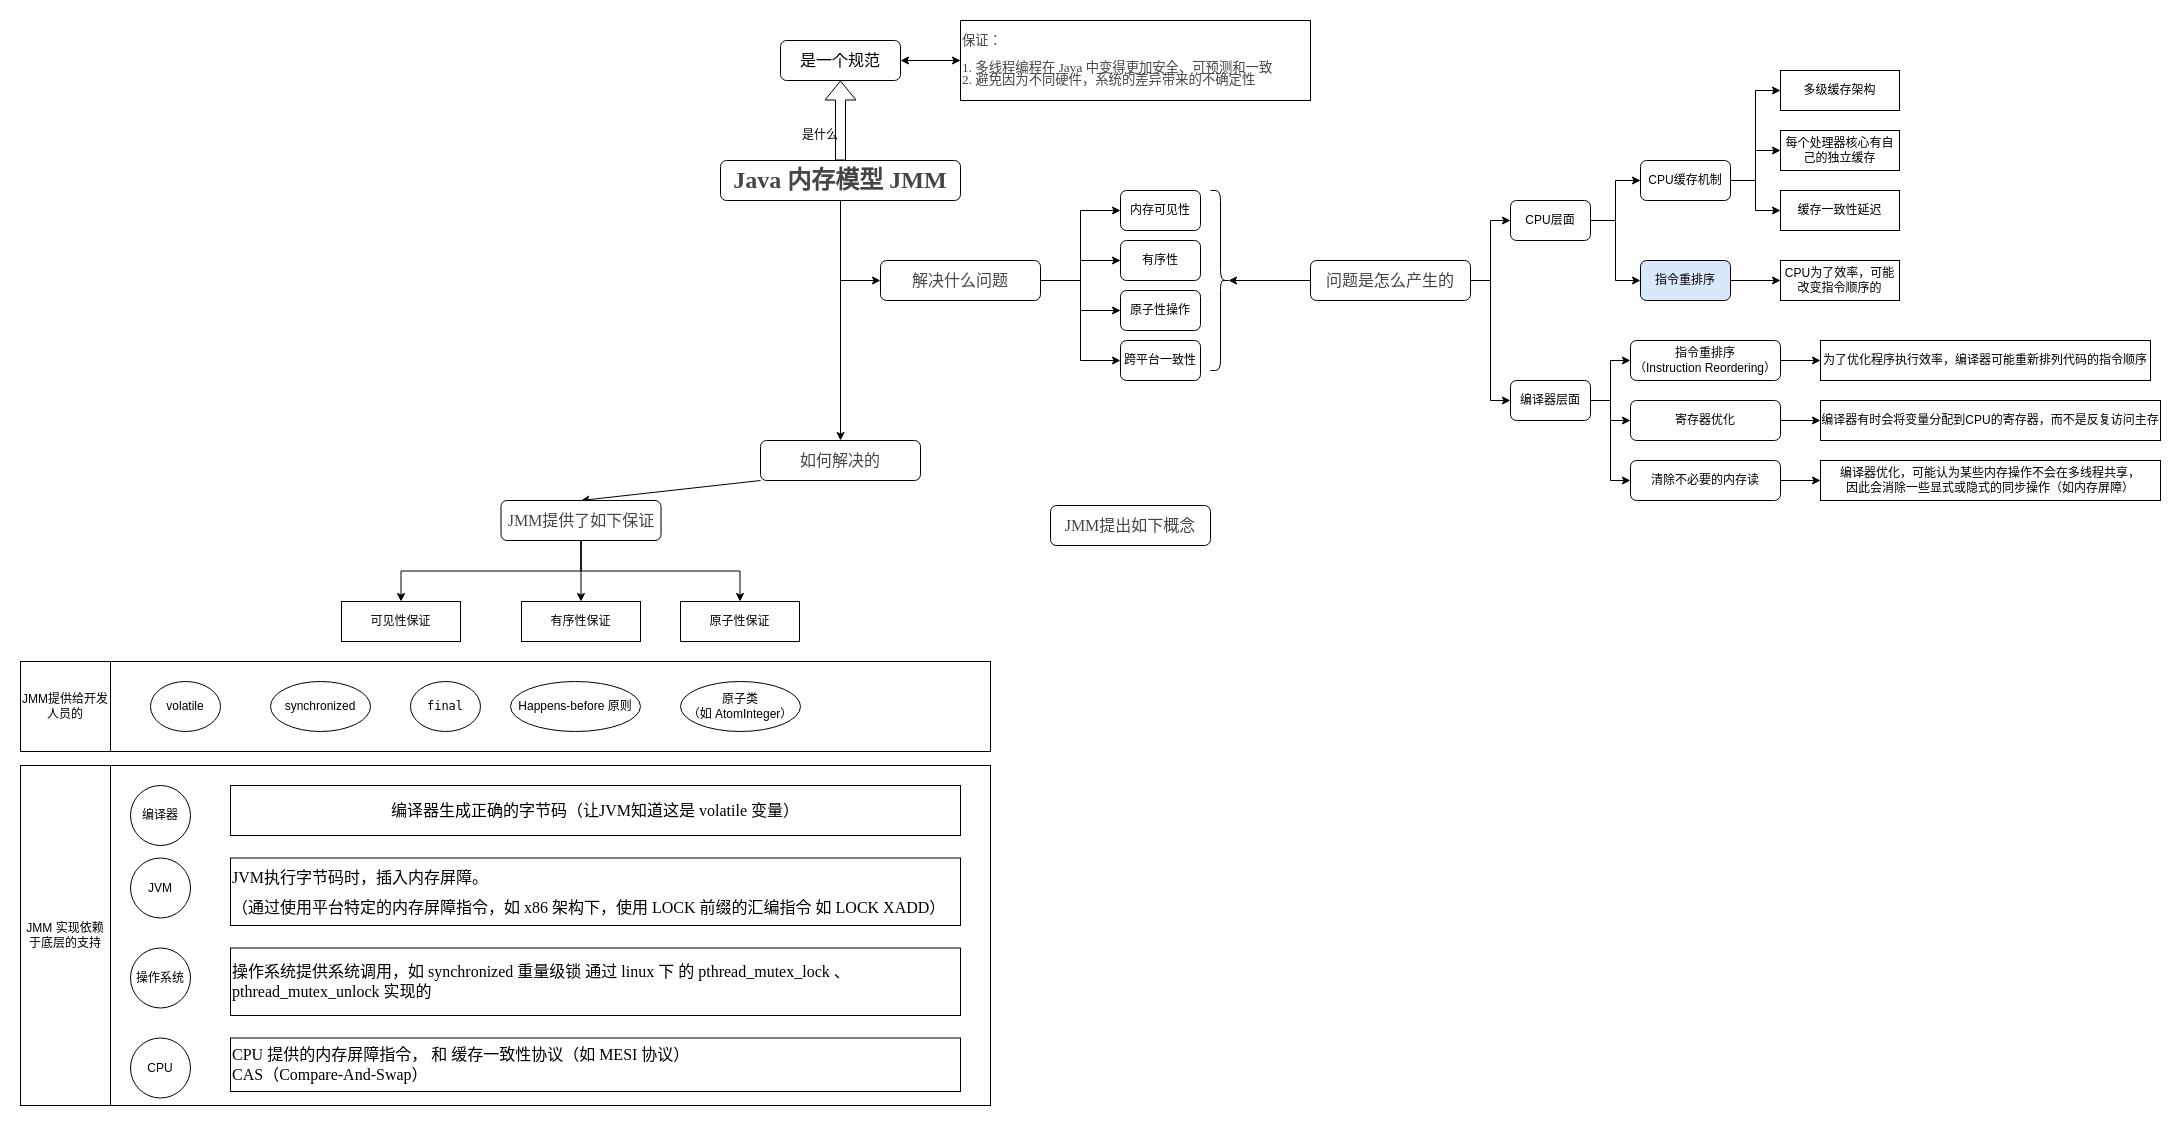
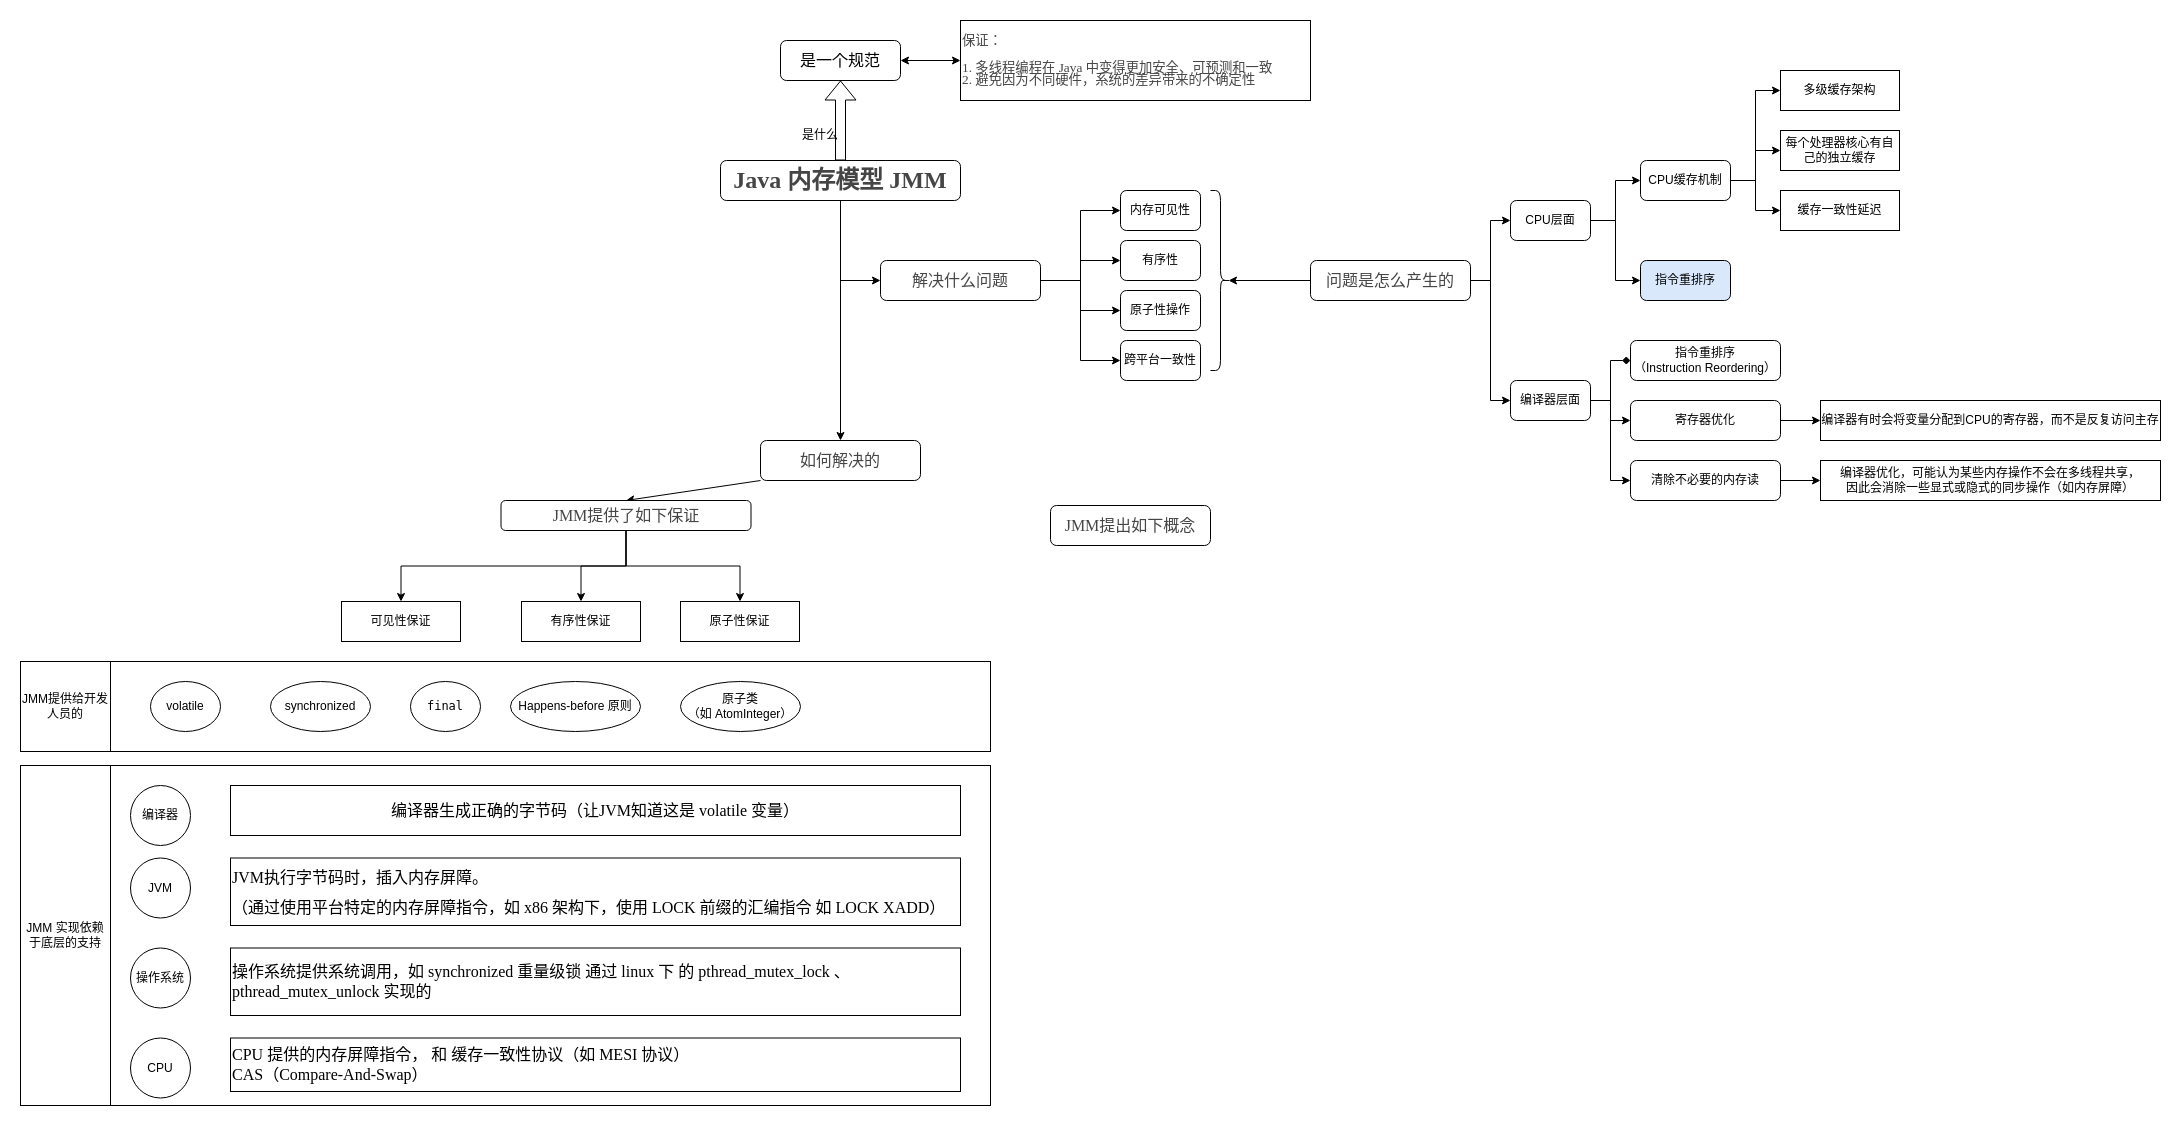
(1752, 281) -> none
(1840, 281) -> none
(1622, 361) -> (1622, 361)
(1797, 361) -> none
(1986, 361) -> none
(581, 521) -> (626, 516)
